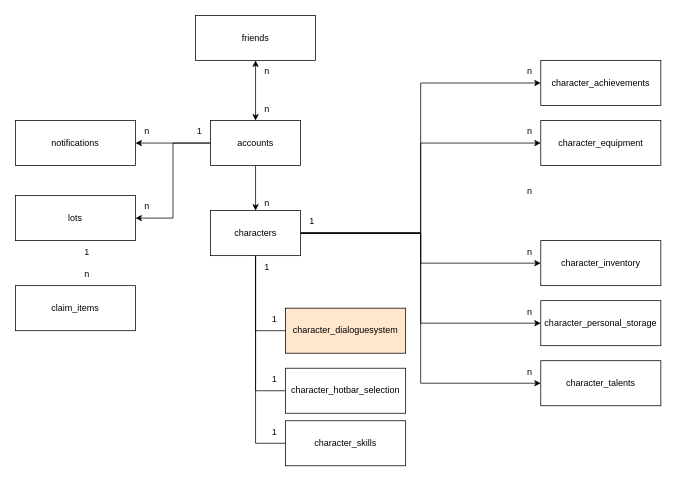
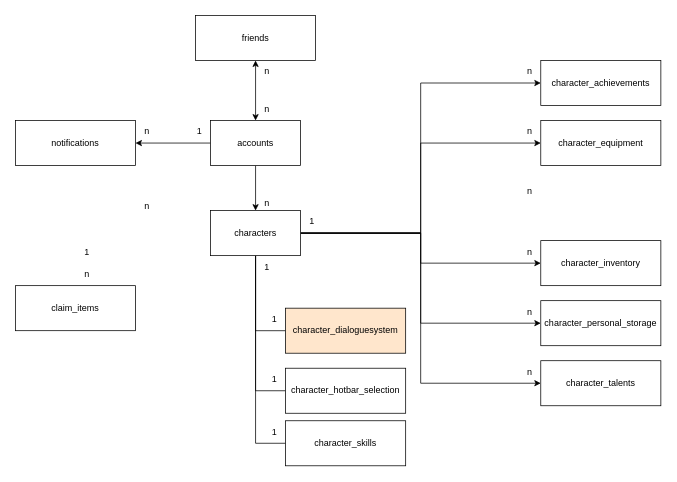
(75, 218) -> none
(173, 218) -> none
